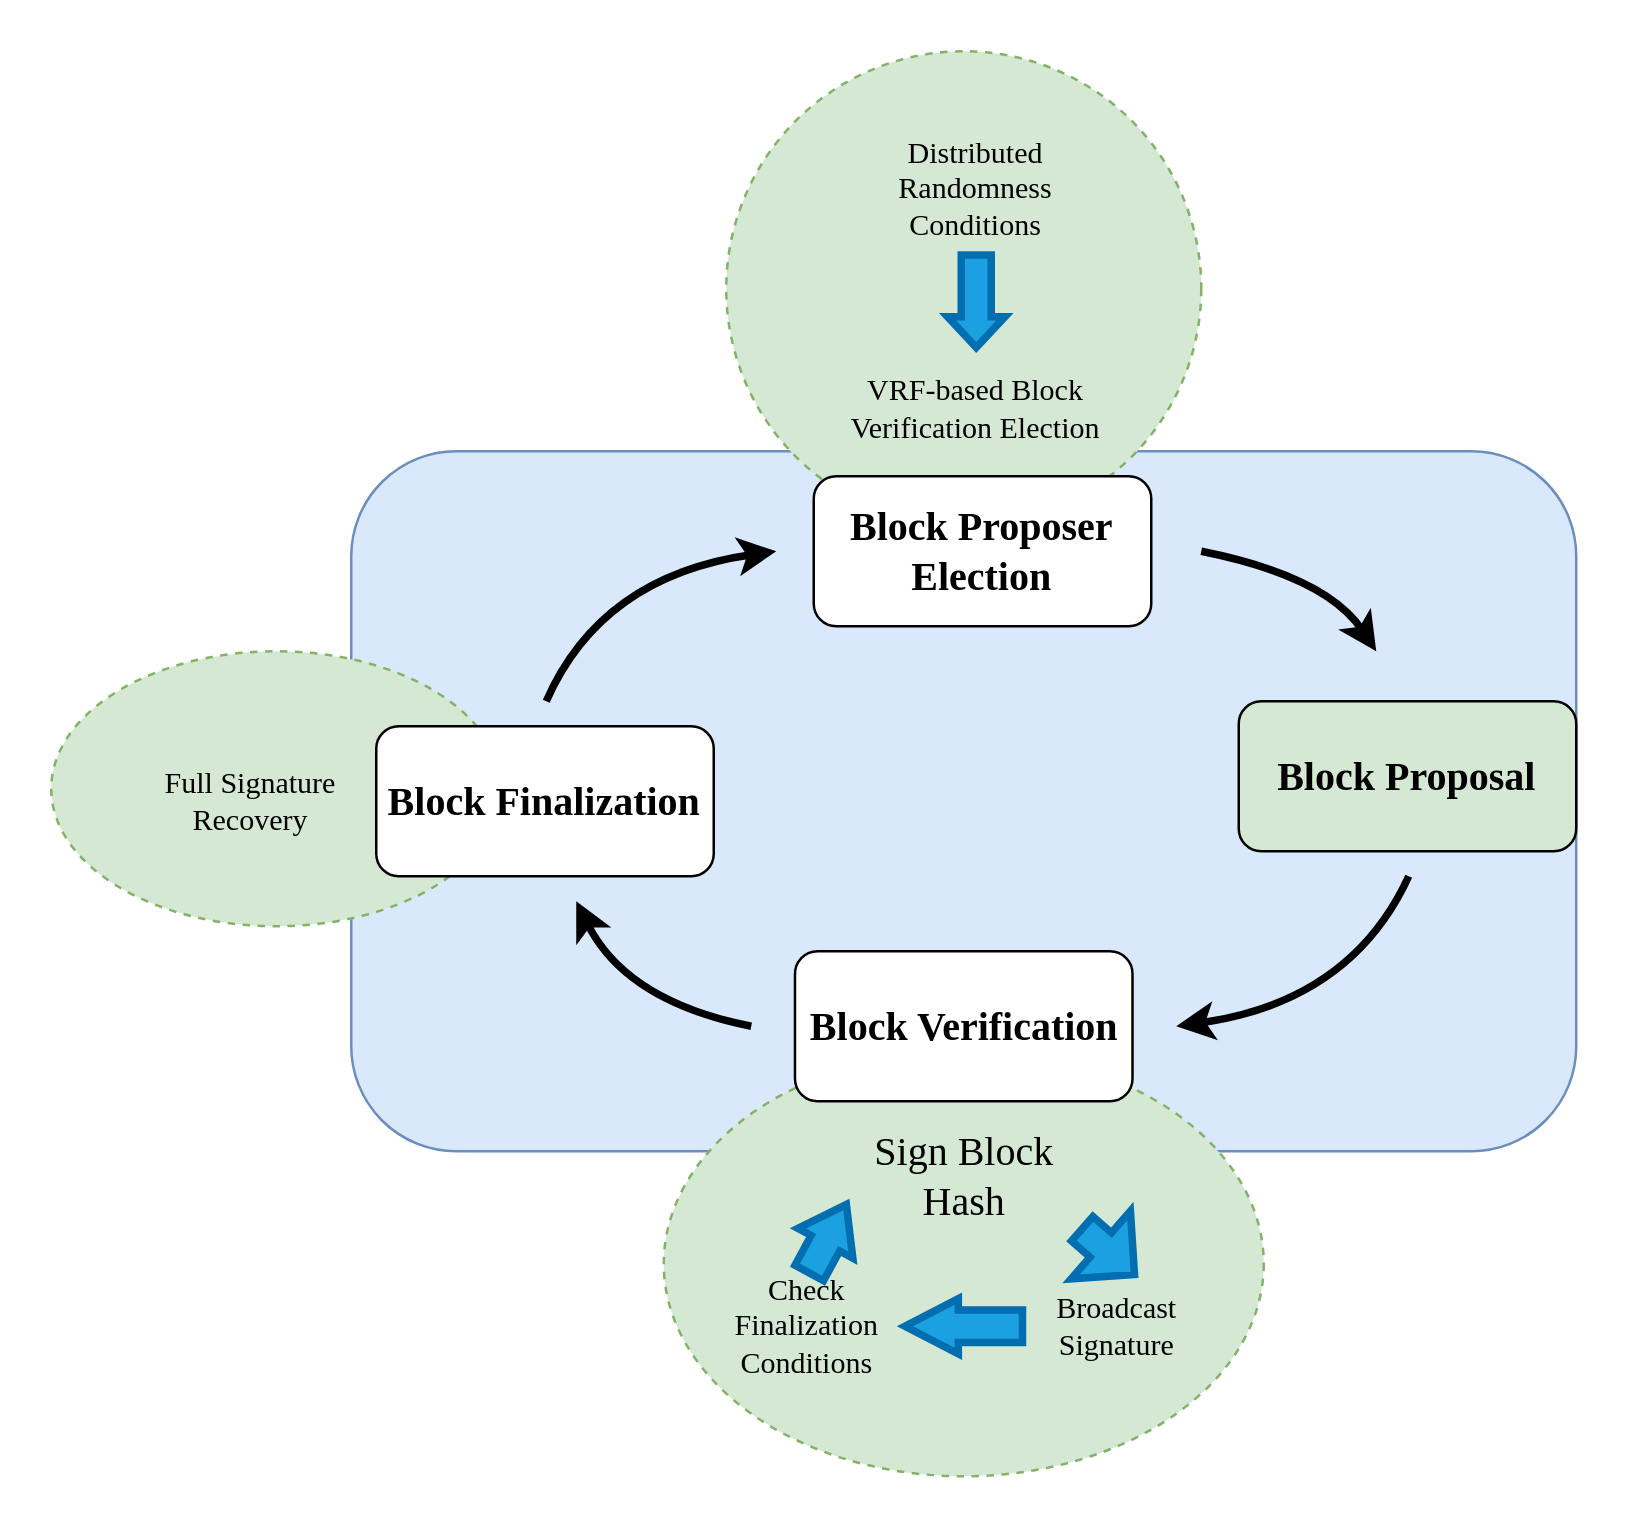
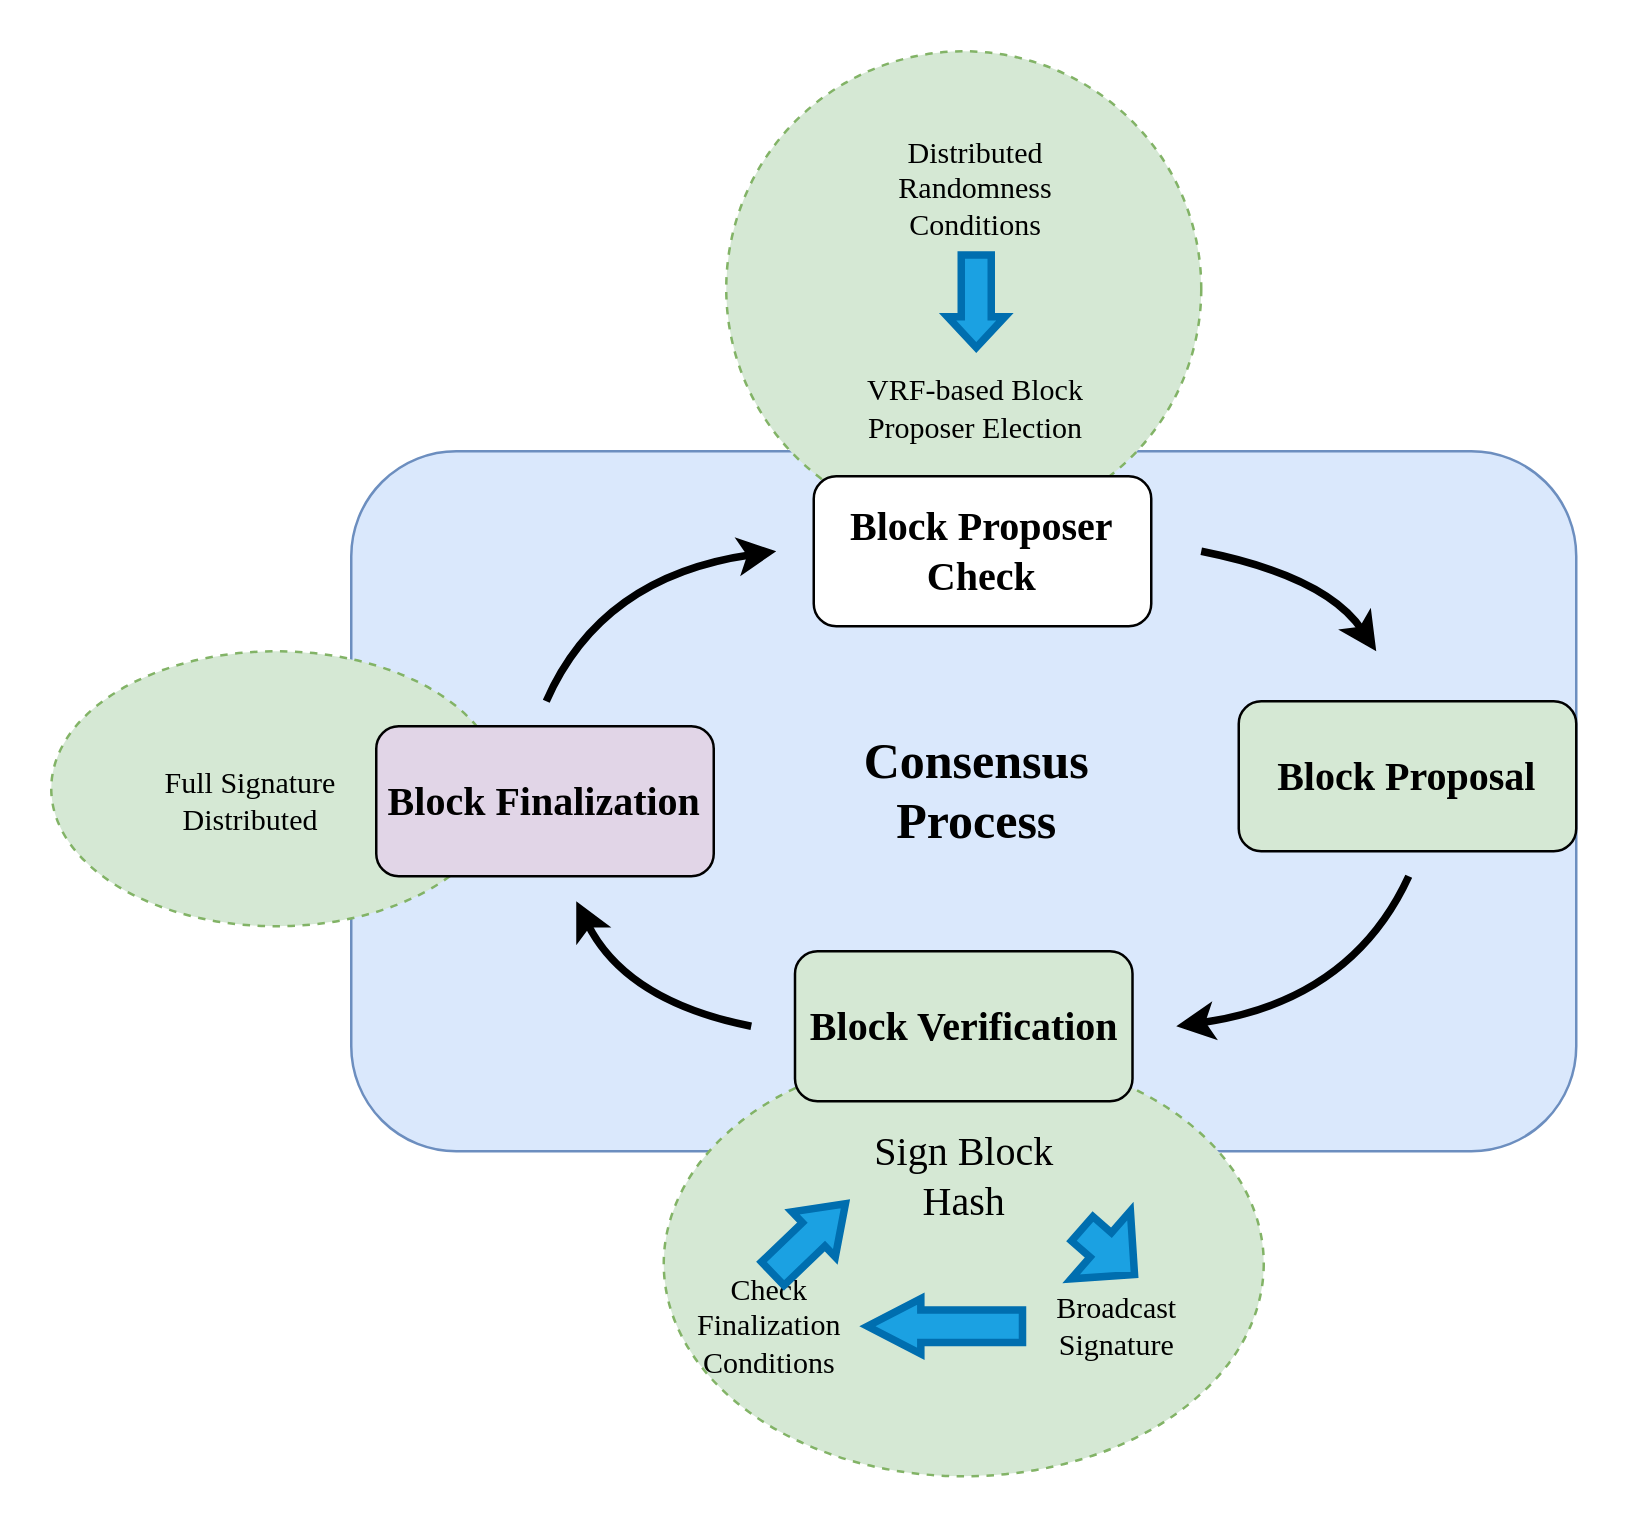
(976, 409) -> (976, 409)
(983, 551) -> (983, 551)
none -> (976, 789)
(251, 801) -> (251, 801)
(545, 801) -> (545, 801)
(964, 1026) -> (964, 1026)
(808, 1326) -> (770, 1326)
